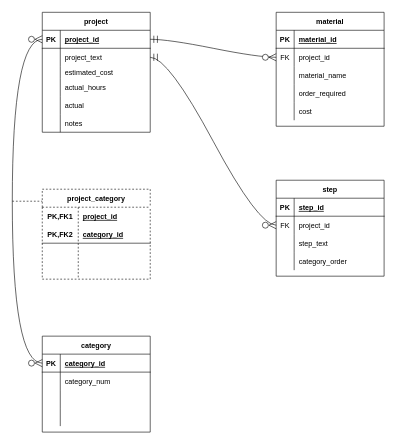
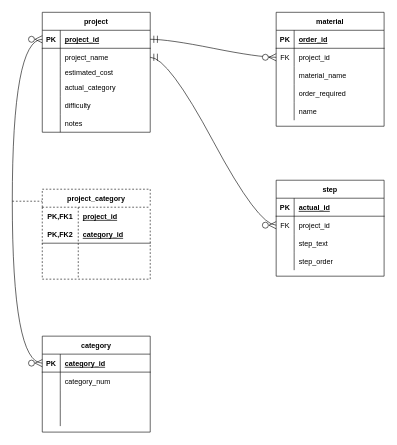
(318, 40) -> (314, 40)
(89, 58) -> (89, 58)
(88, 88) -> (94, 88)
(76, 106) -> (82, 106)
(307, 112) -> (307, 112)
(312, 208) -> (315, 208)
(327, 262) -> (319, 262)
